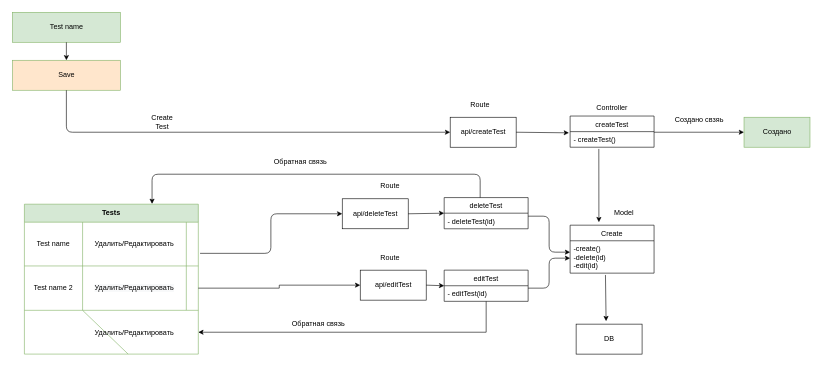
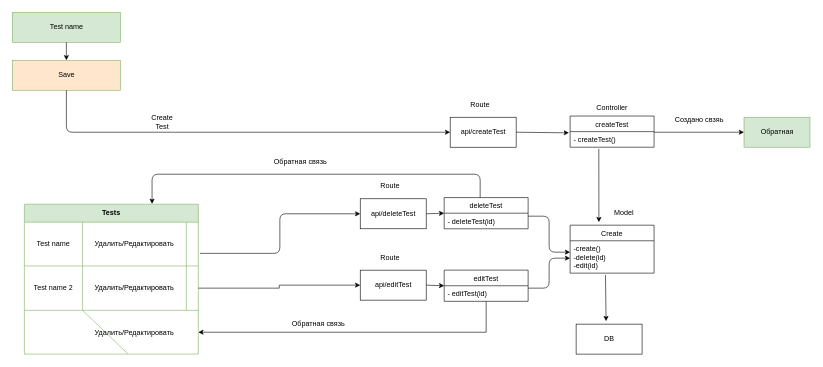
(778, 132) -> (778, 132)
(375, 214) -> (393, 214)
